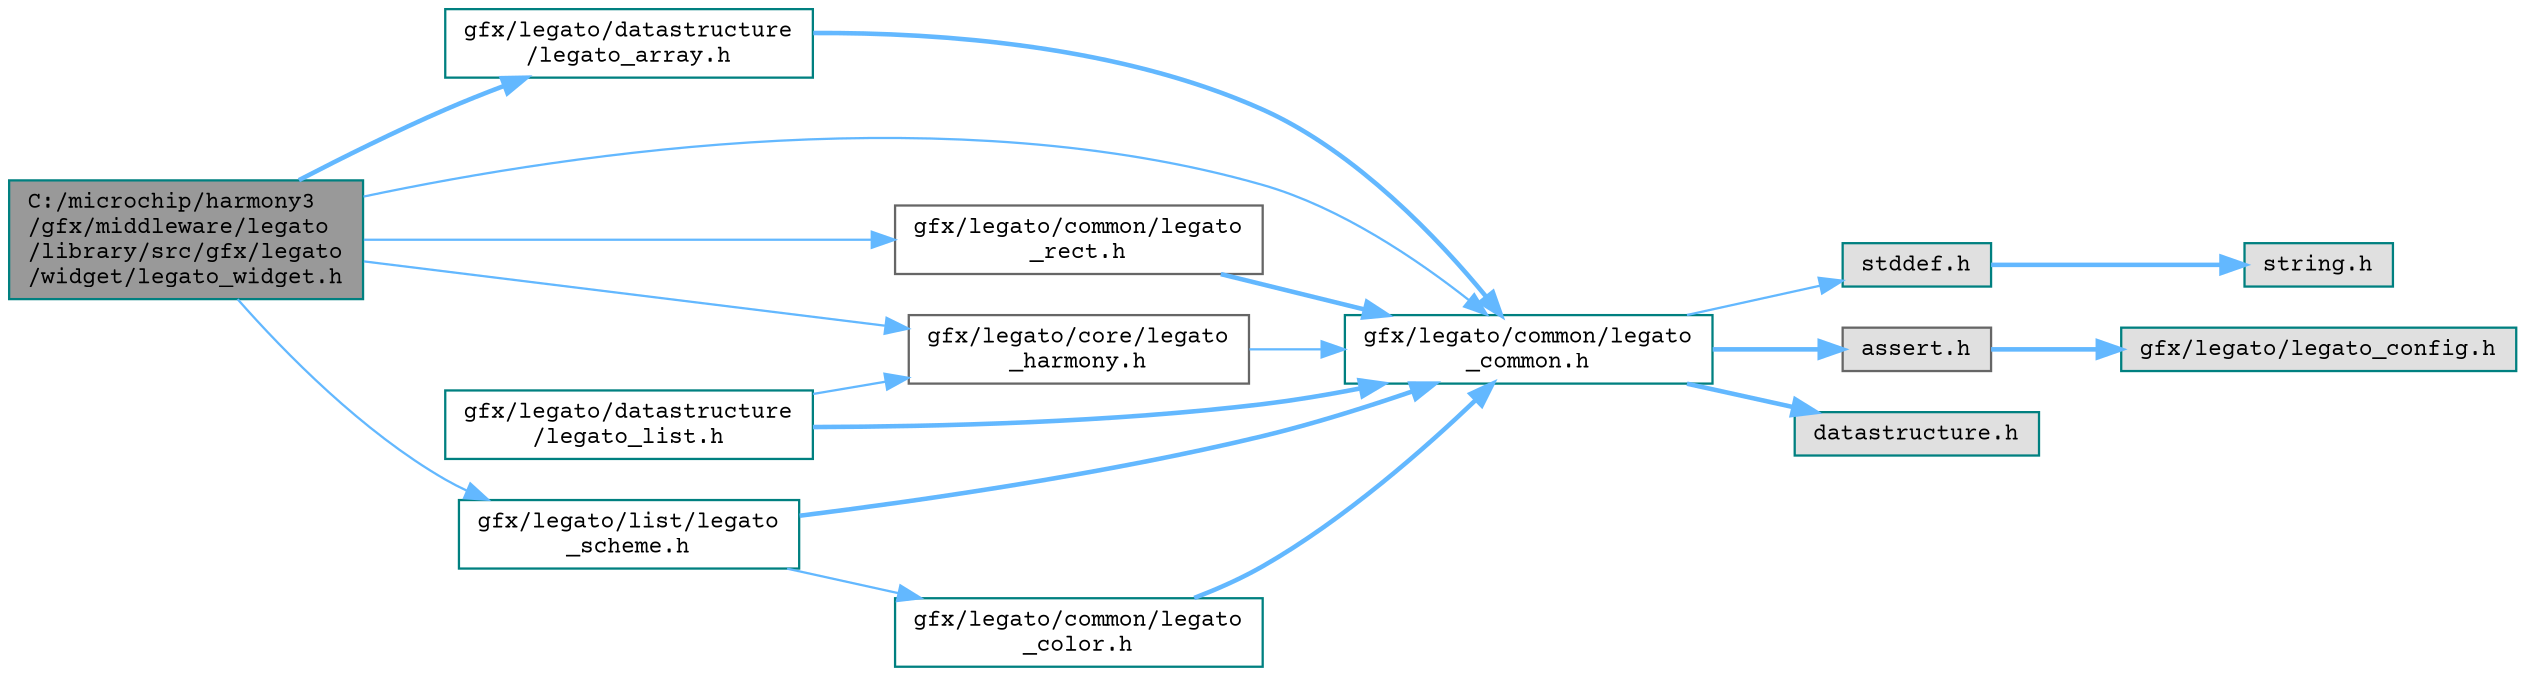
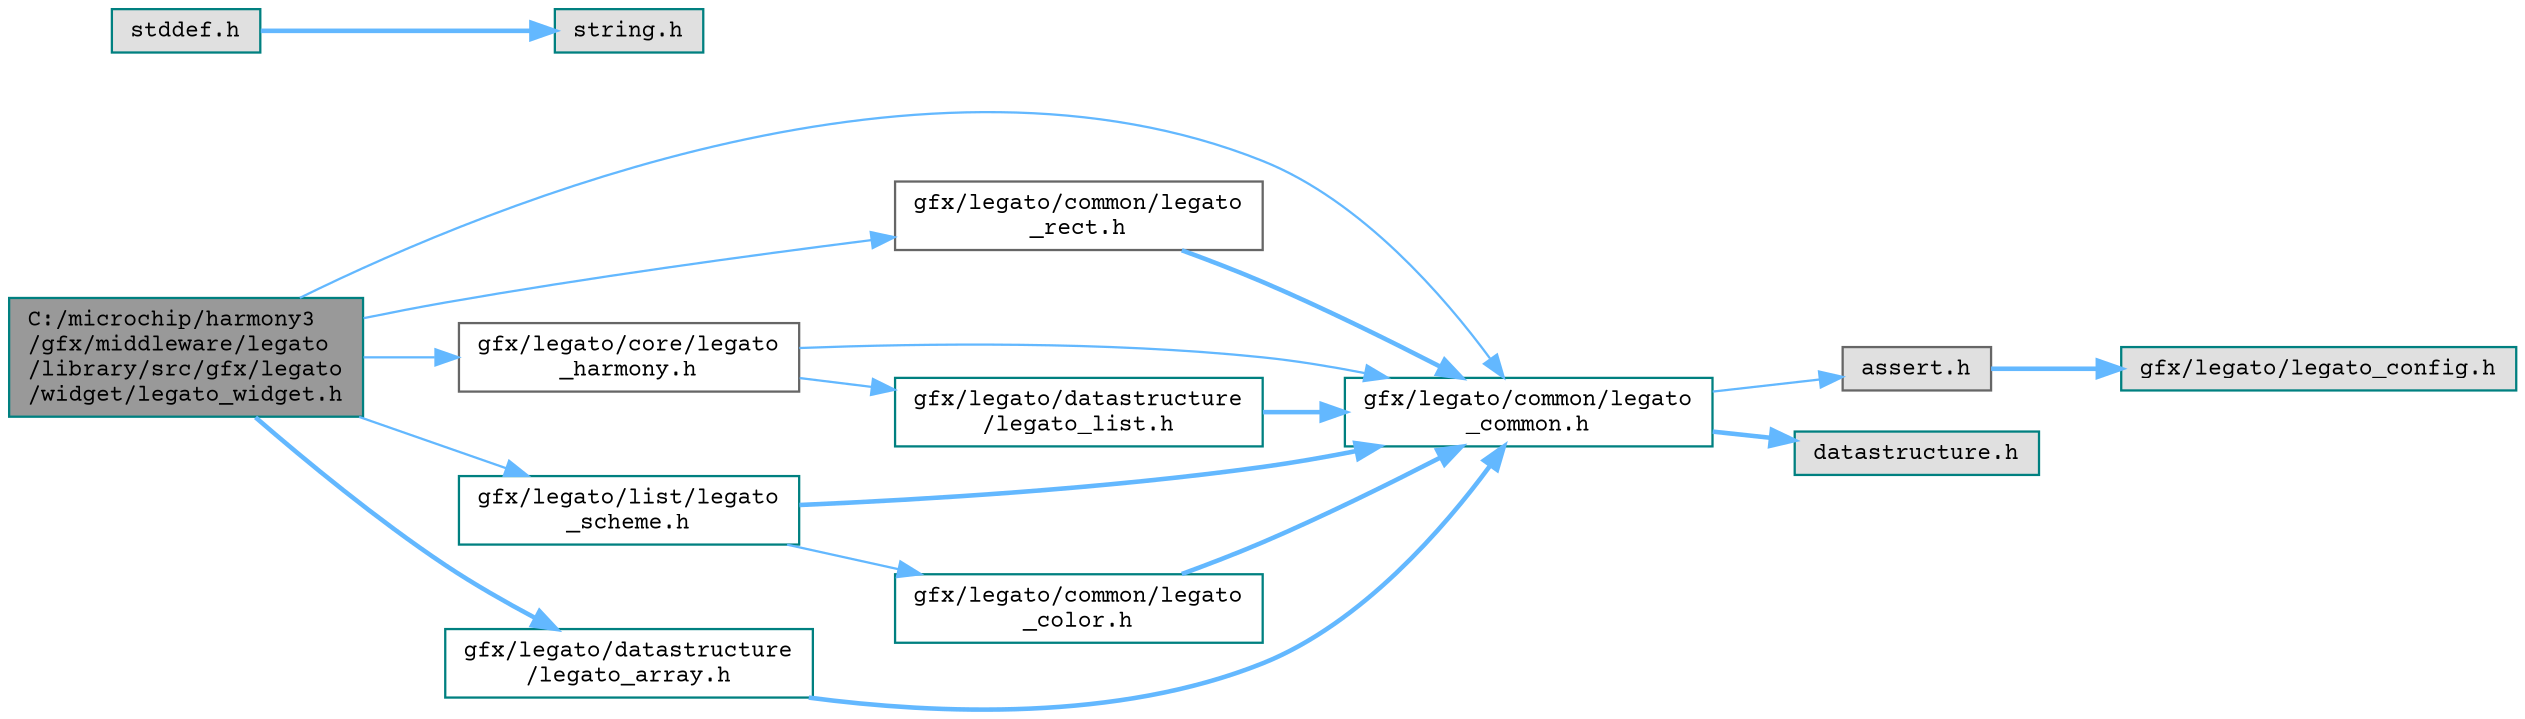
(1753, 300) -> none
(1766, 349) -> (1766, 386)
(849, 388) -> (836, 382)
